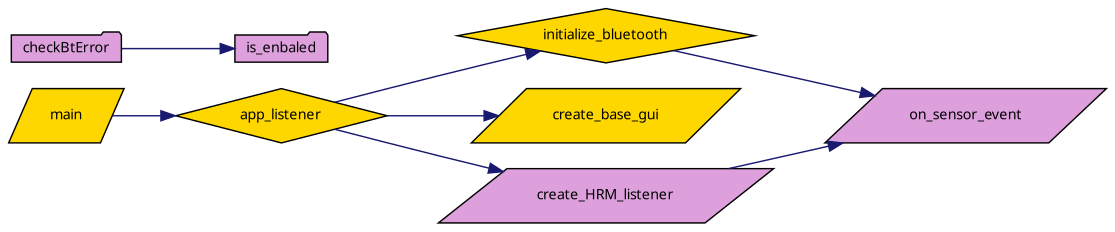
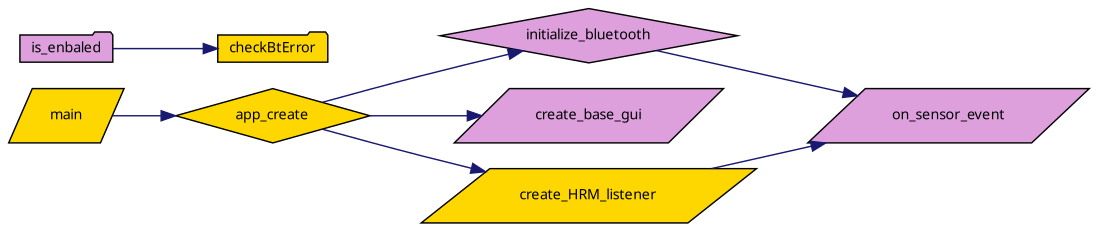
(606, 36) -> (589, 36)
(66, 49) -> (273, 49)
(171, 49) -> (158, 49)
(281, 116) -> (273, 116)
(606, 116) -> (589, 116)
(606, 196) -> (589, 196)
